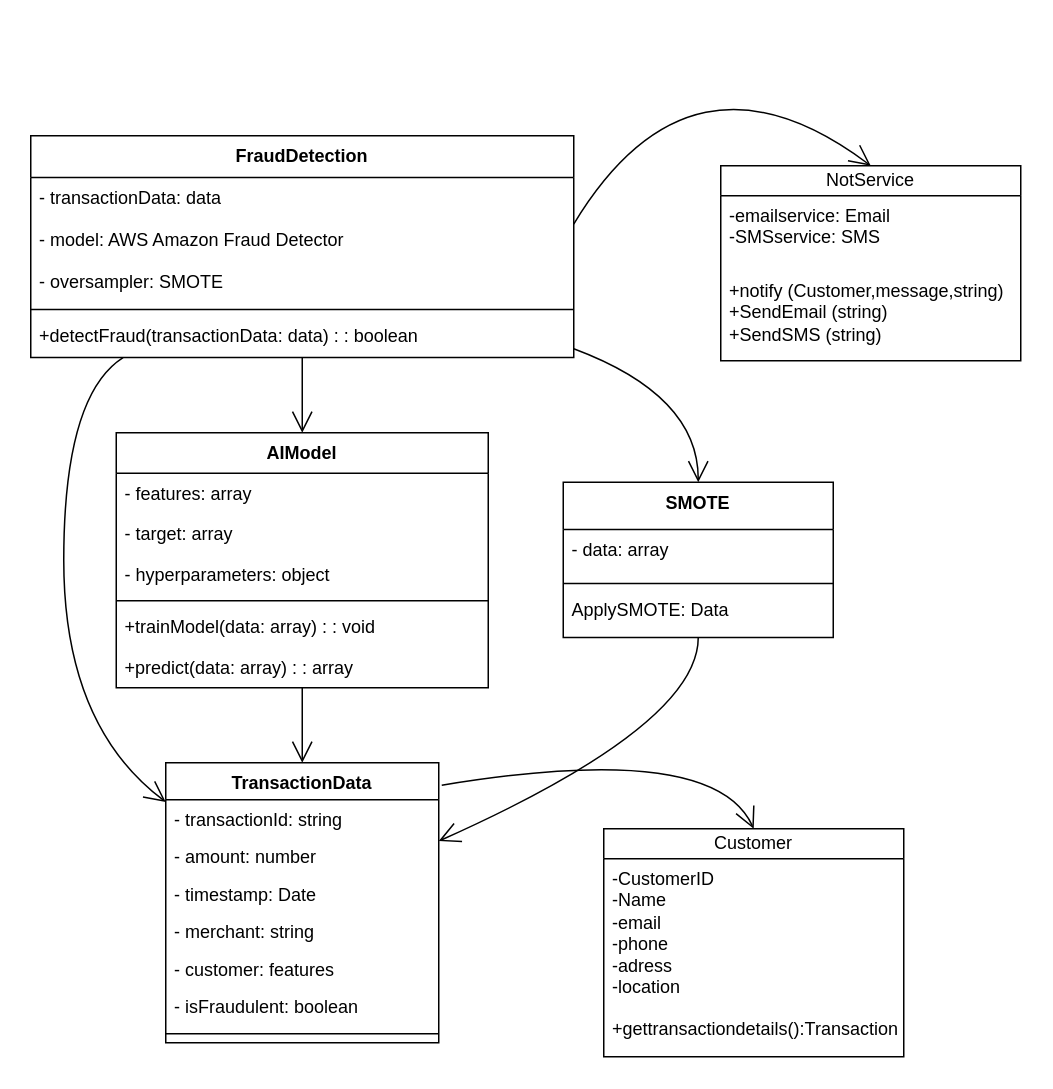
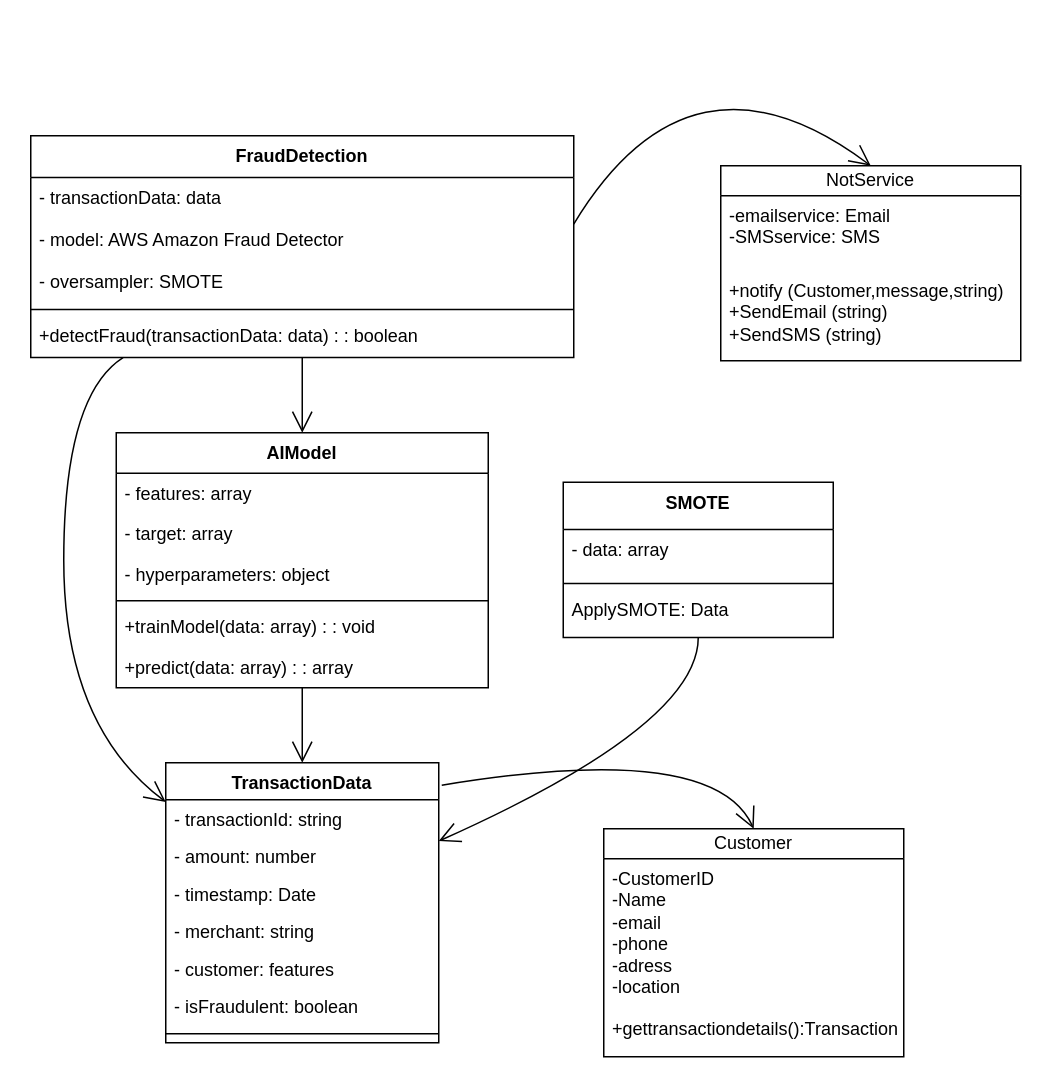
(657, 395) -> none
